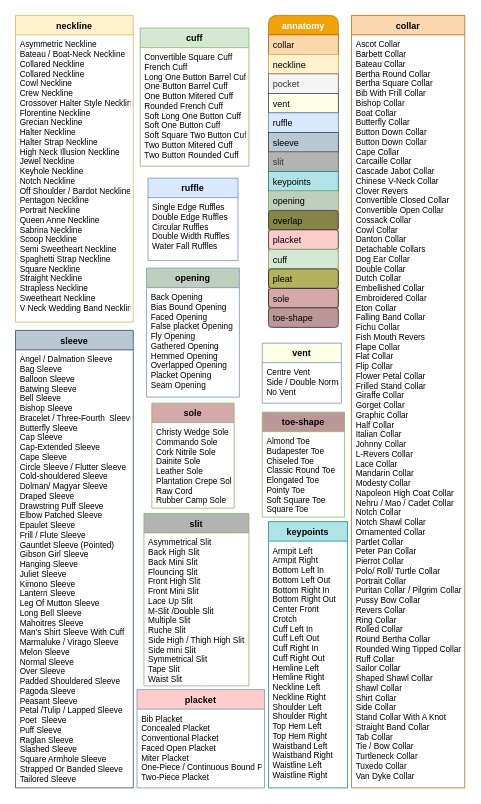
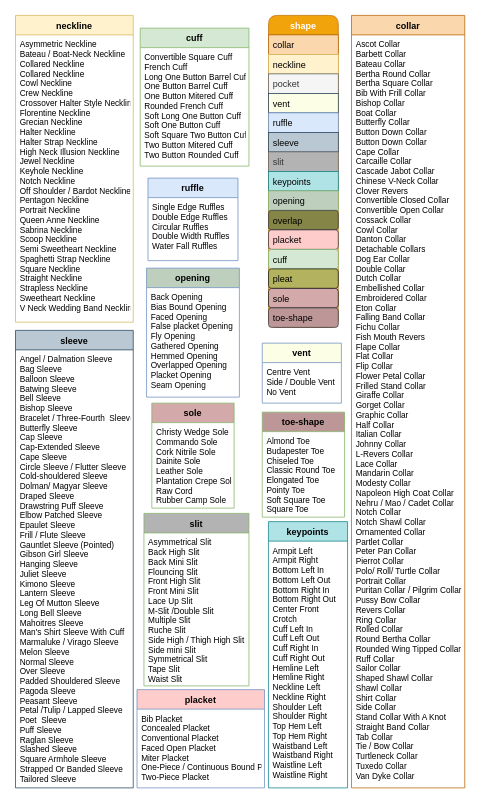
(303, 26) -> (303, 26)
(291, 372) -> (291, 372)
